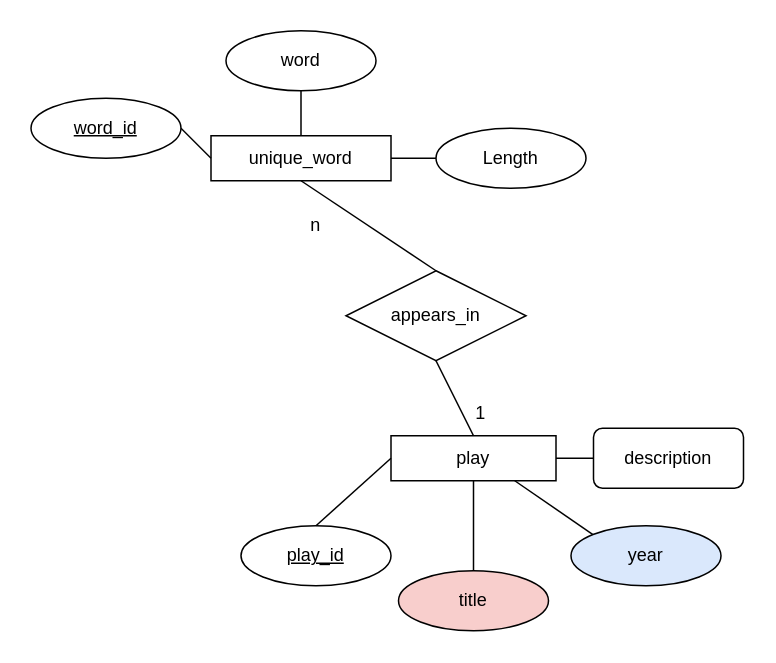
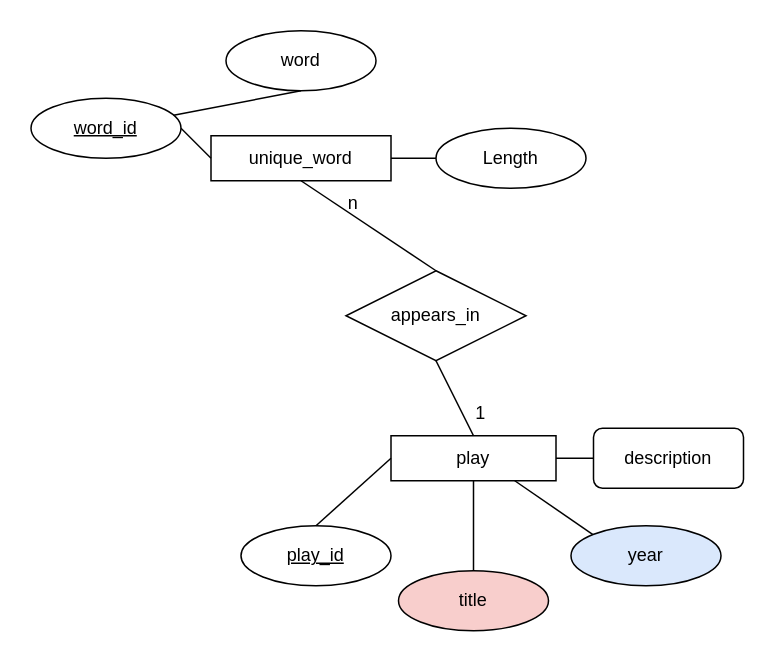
(301, 113) -> (238, 103)
(316, 226) -> (353, 203)
